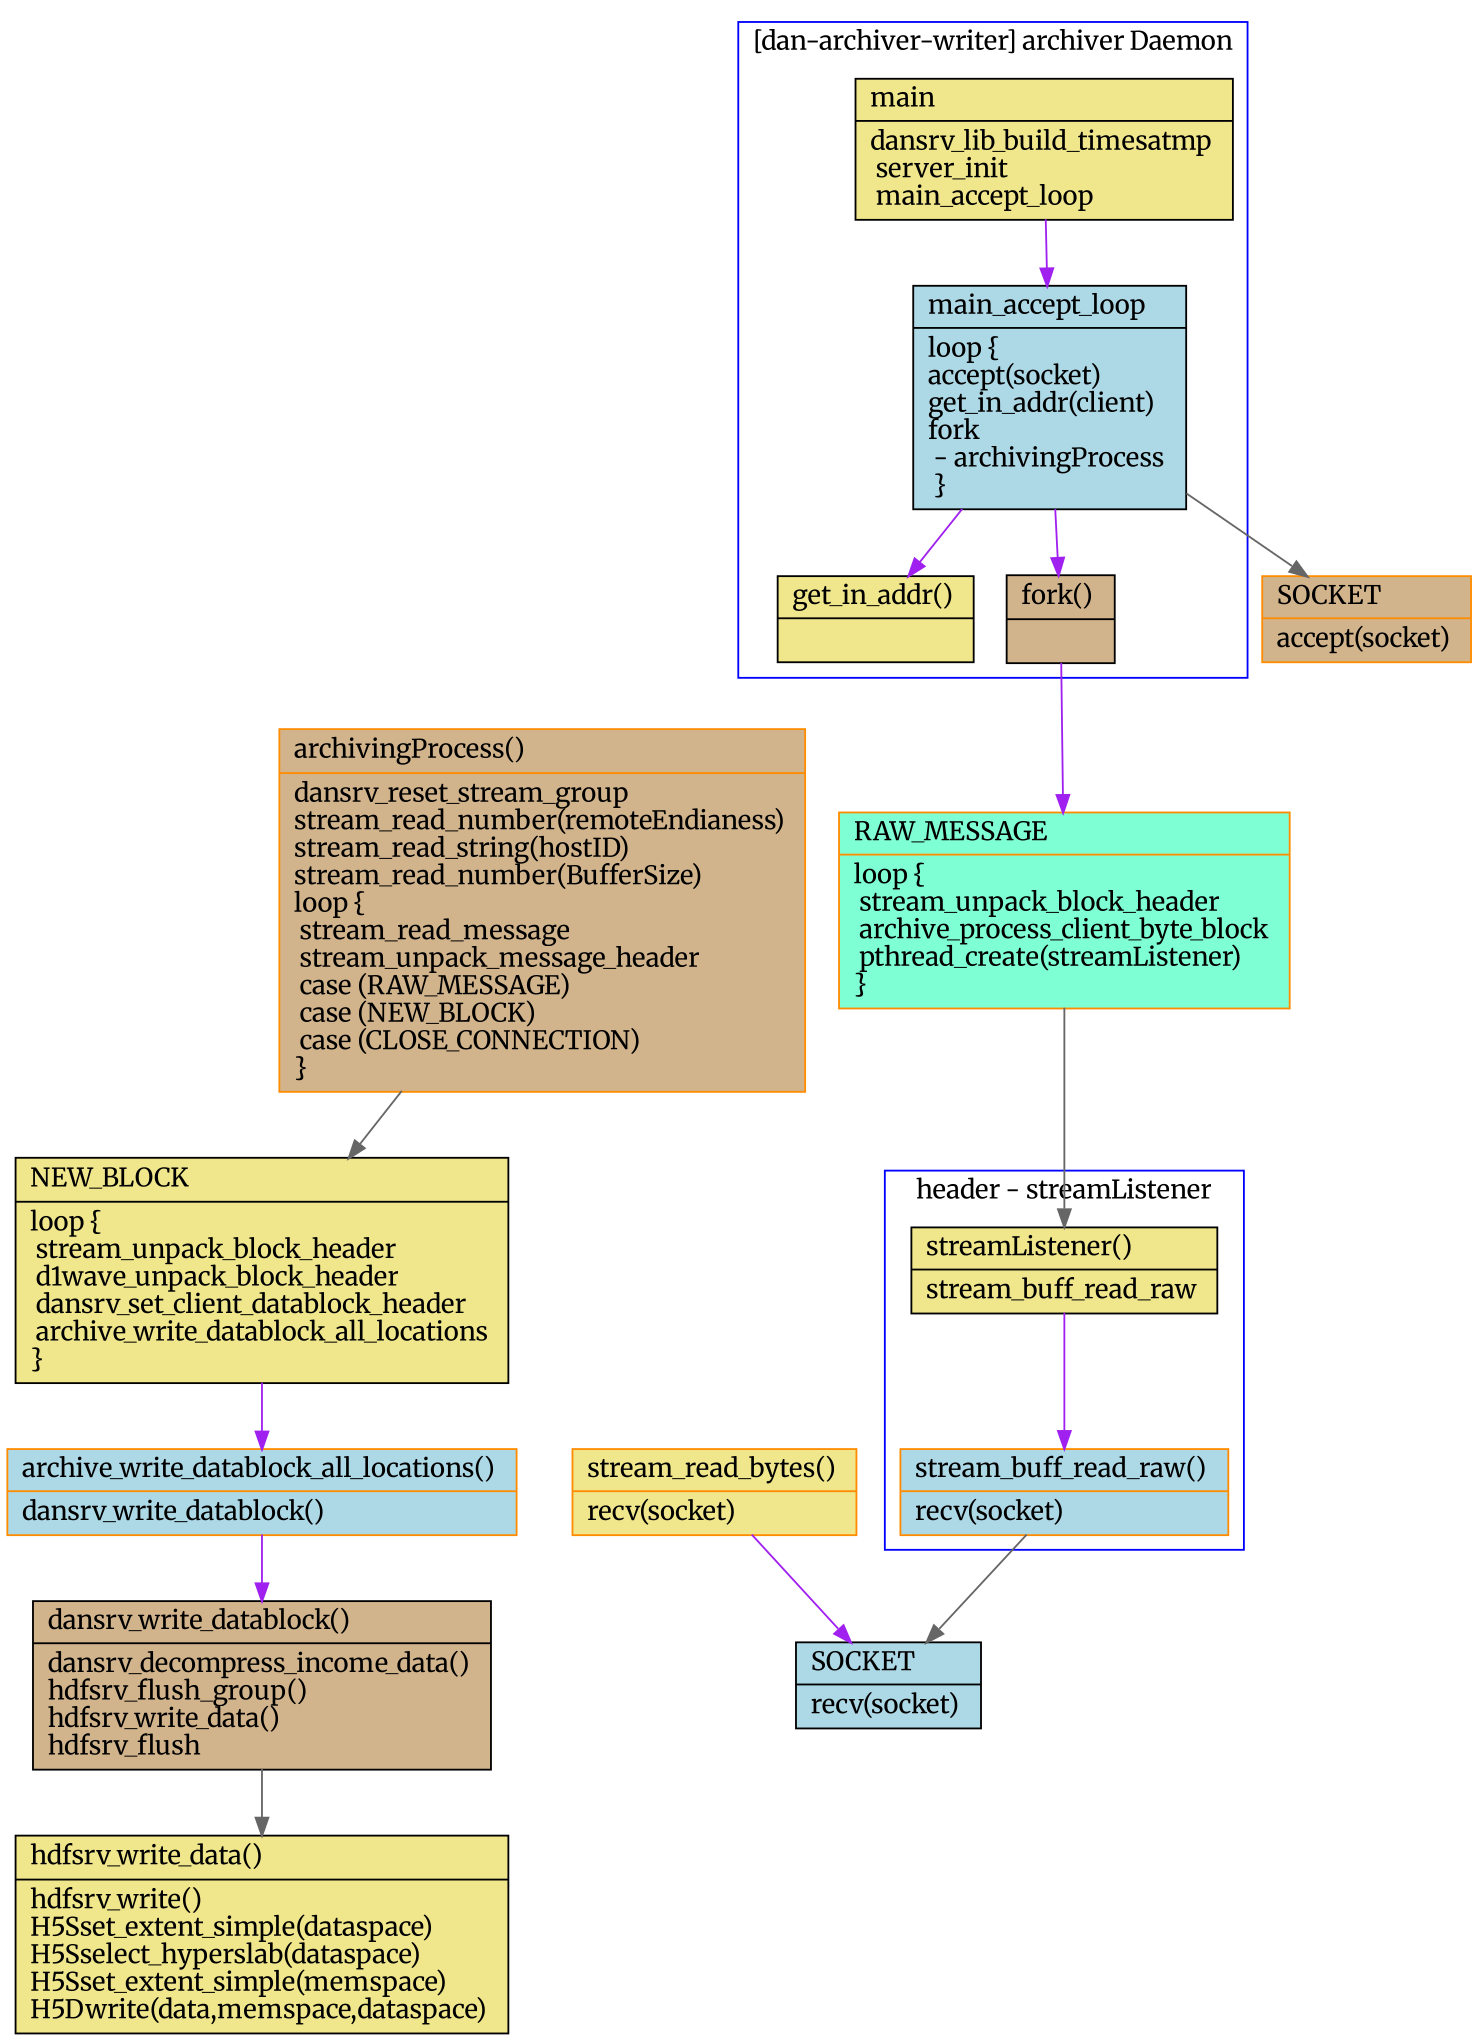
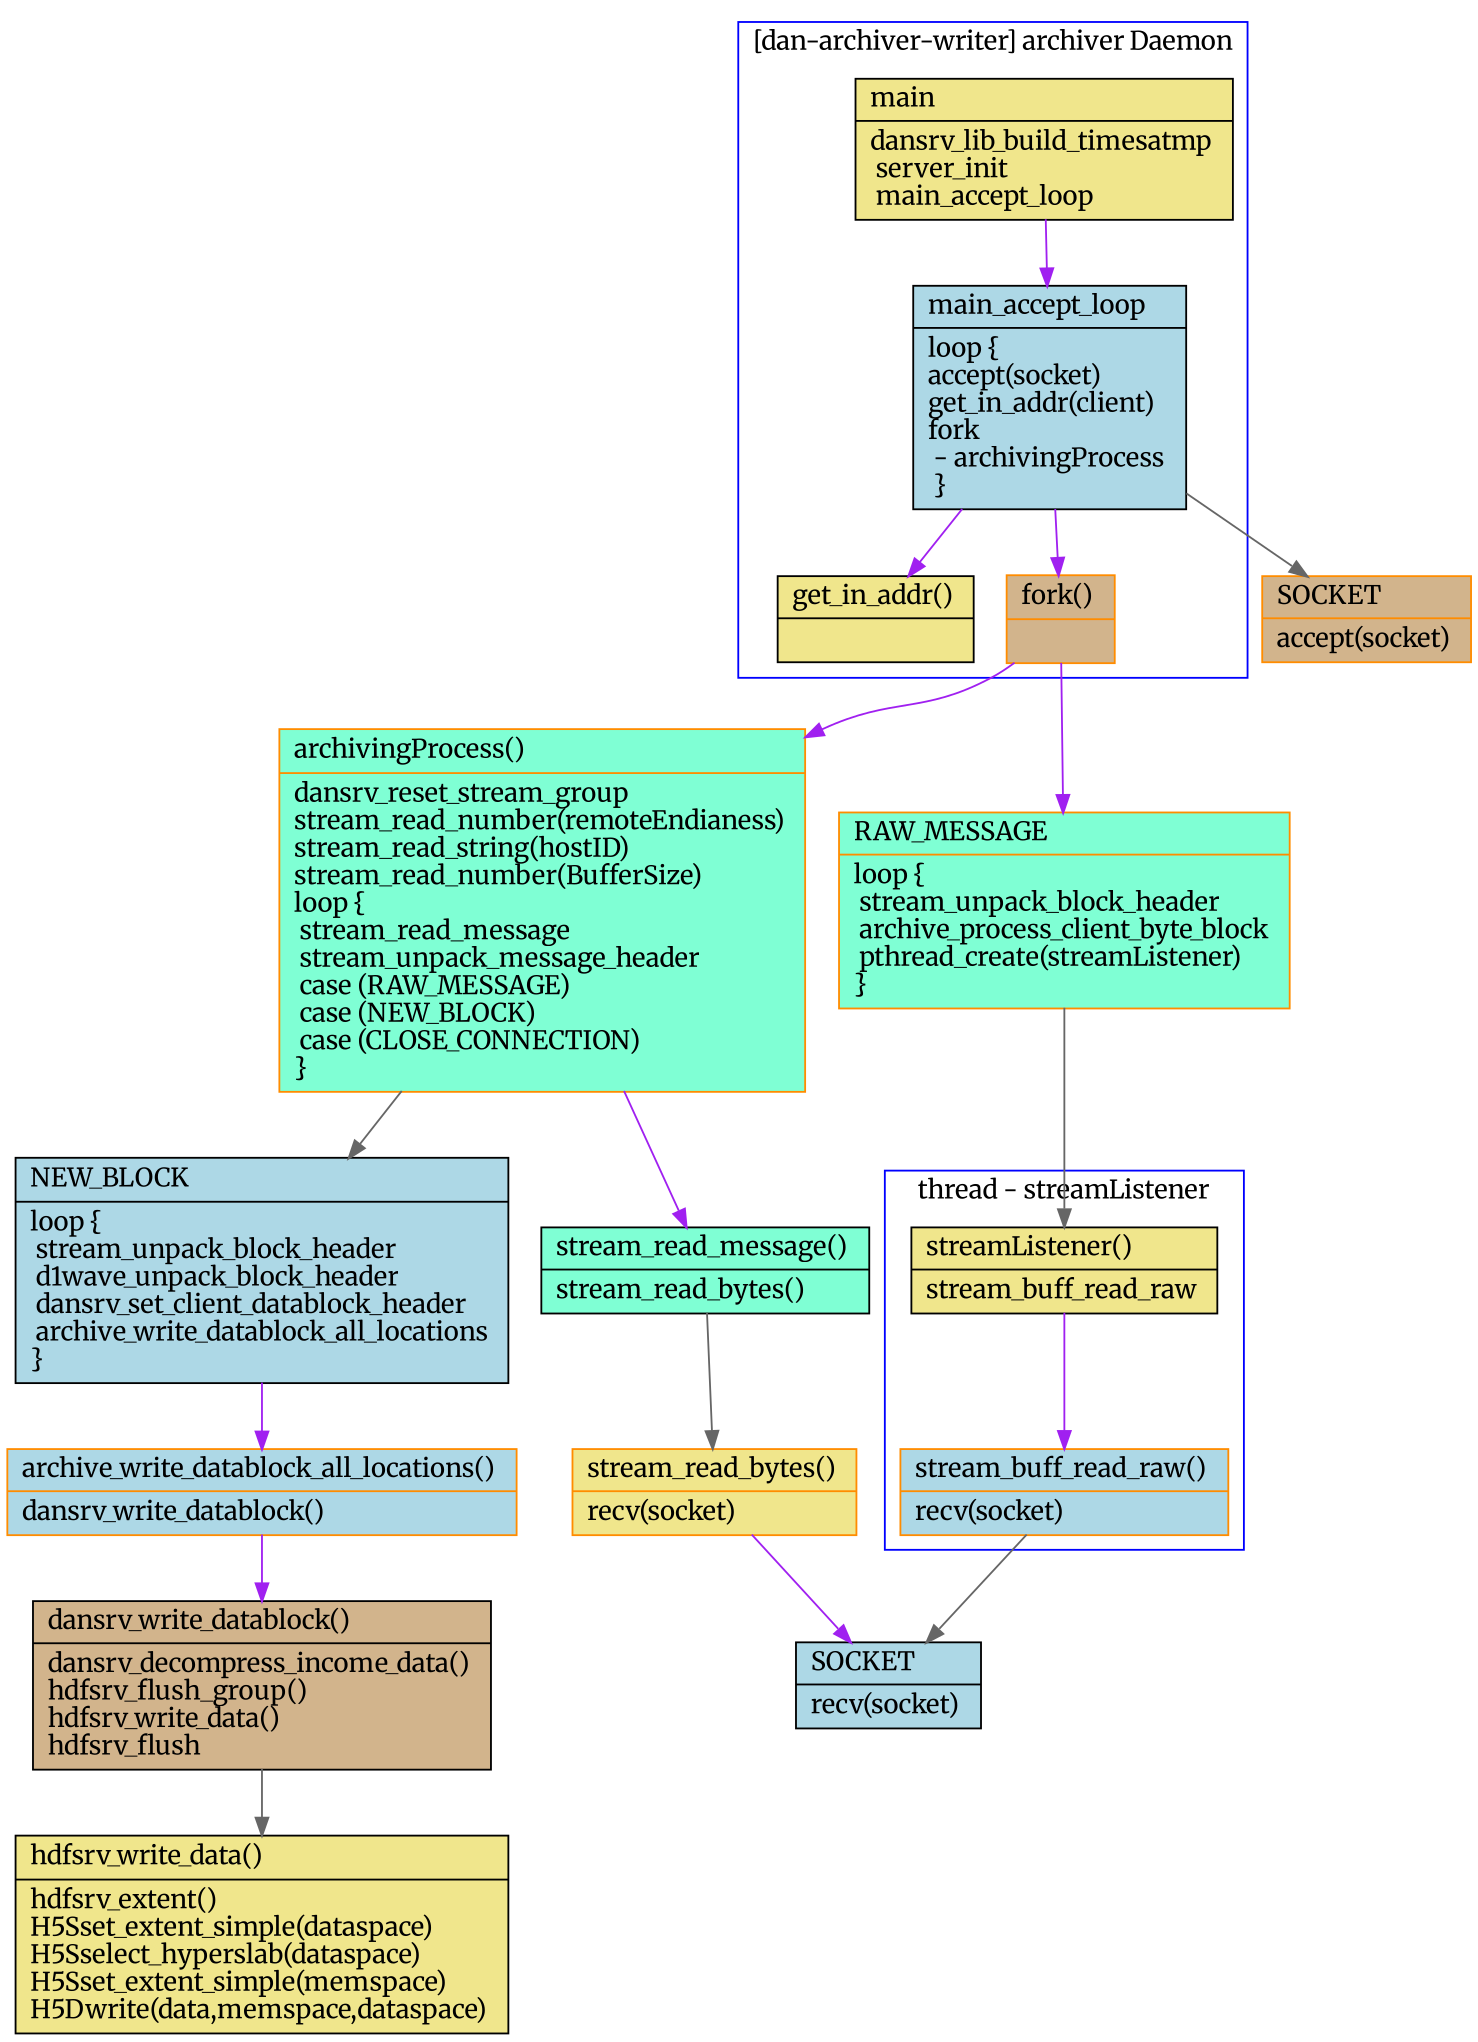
(1061, 619) -> (1061, 619)
none -> (921, 703)
(542, 910) -> (542, 910)
(1064, 1192) -> (1064, 1192)
(262, 1270) -> (262, 1270)
none -> (705, 1270)
(119, 1901) -> (127, 1901)
